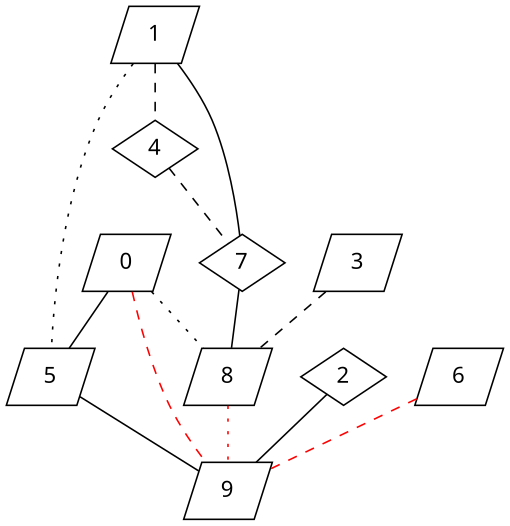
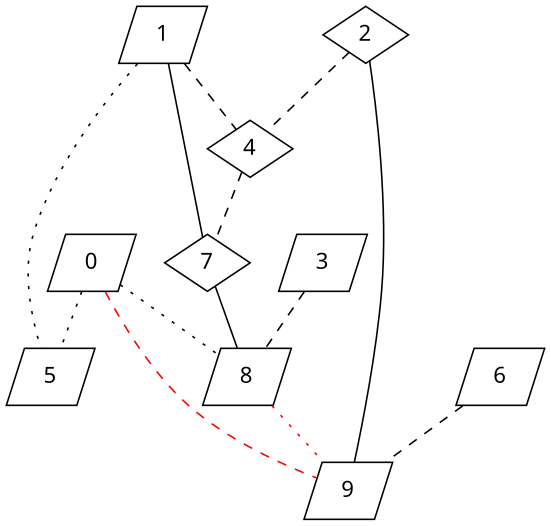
none -> (308, 91)
(89, 320) -> (71, 320)
(139, 434) -> none
(344, 434) -> (424, 434)
